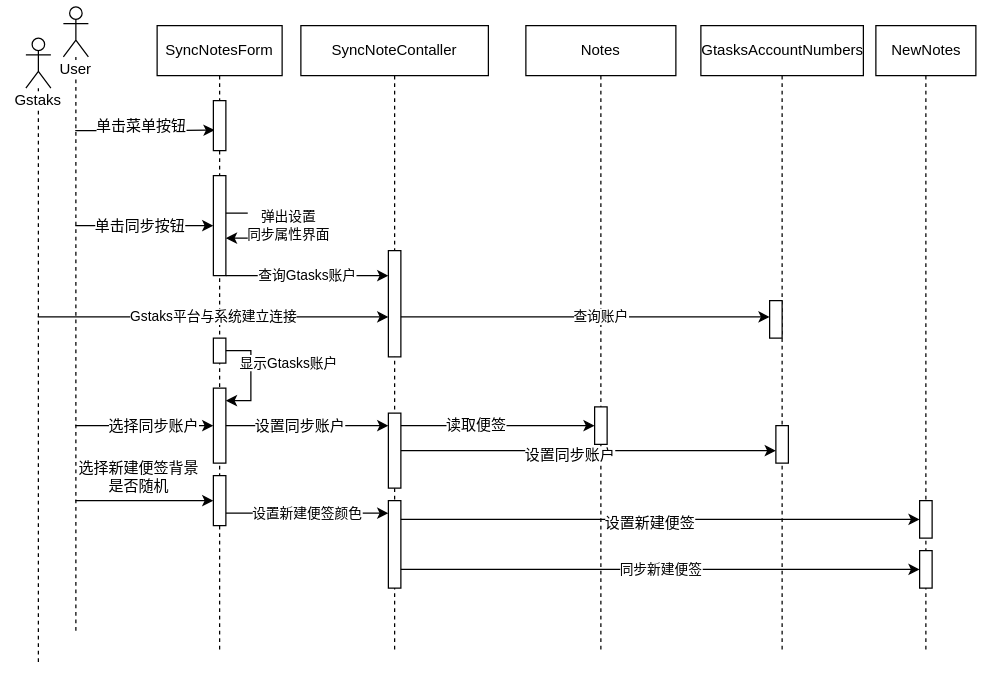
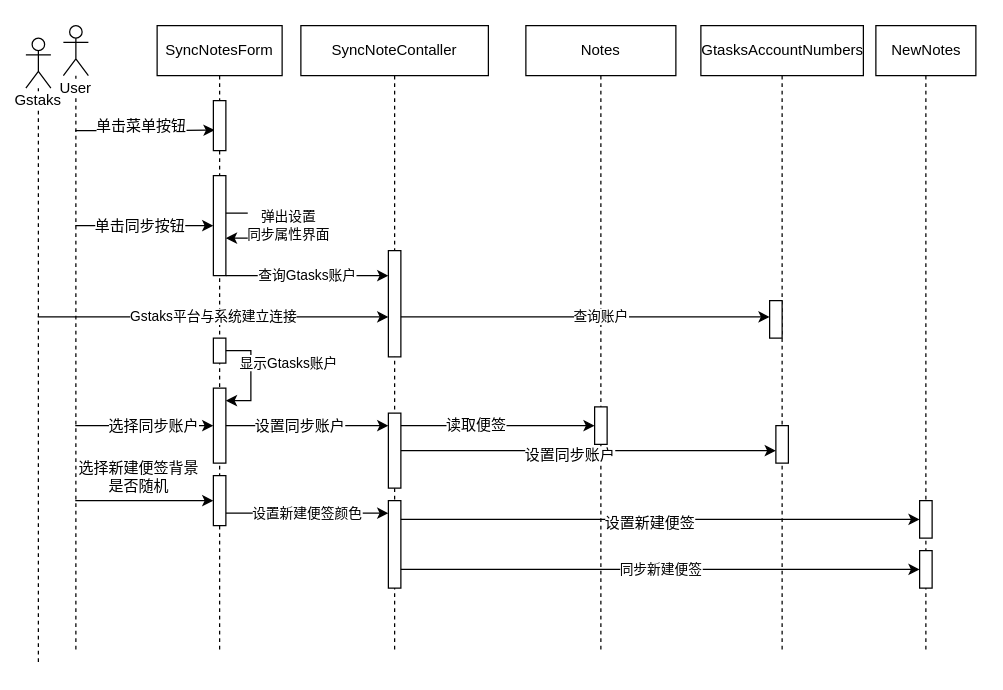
(76, 319) -> (76, 338)
